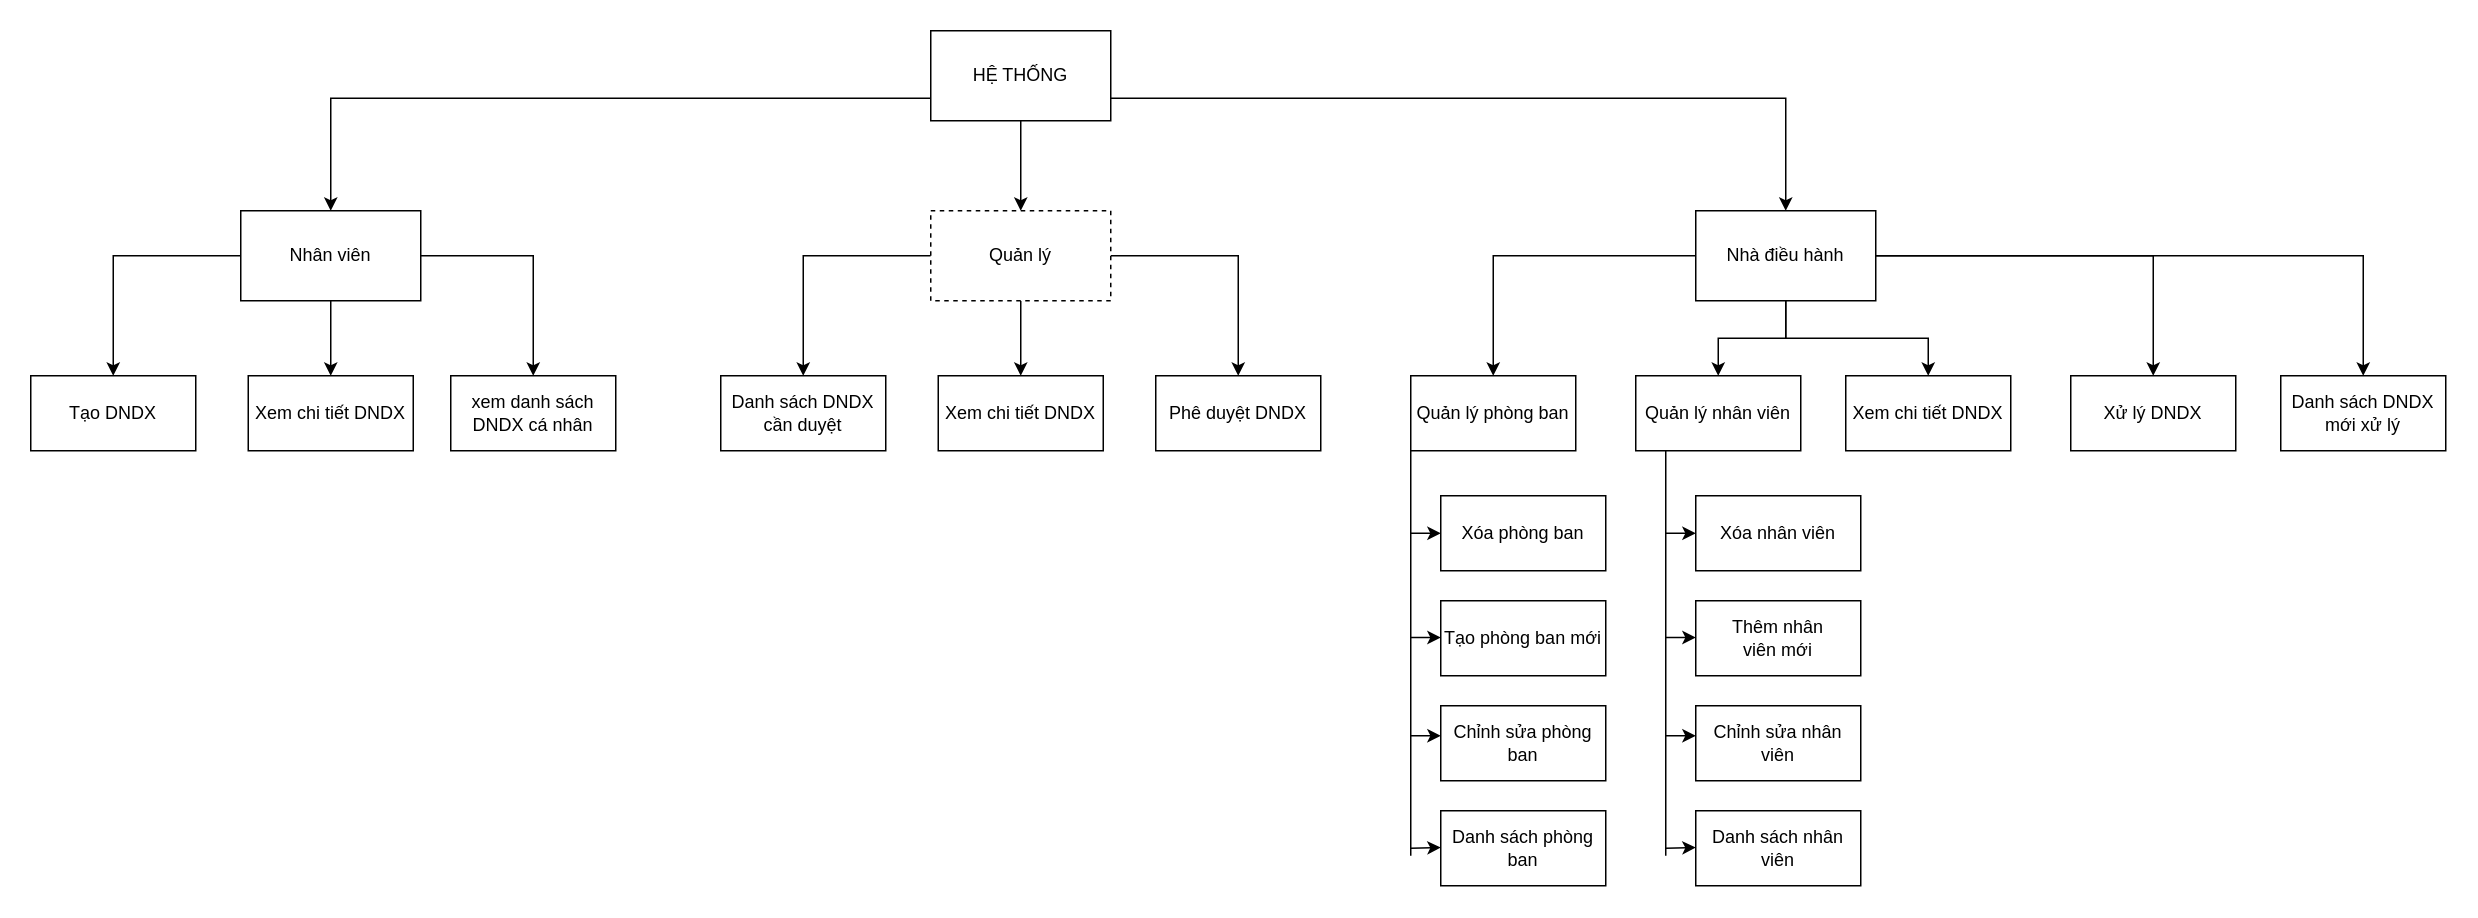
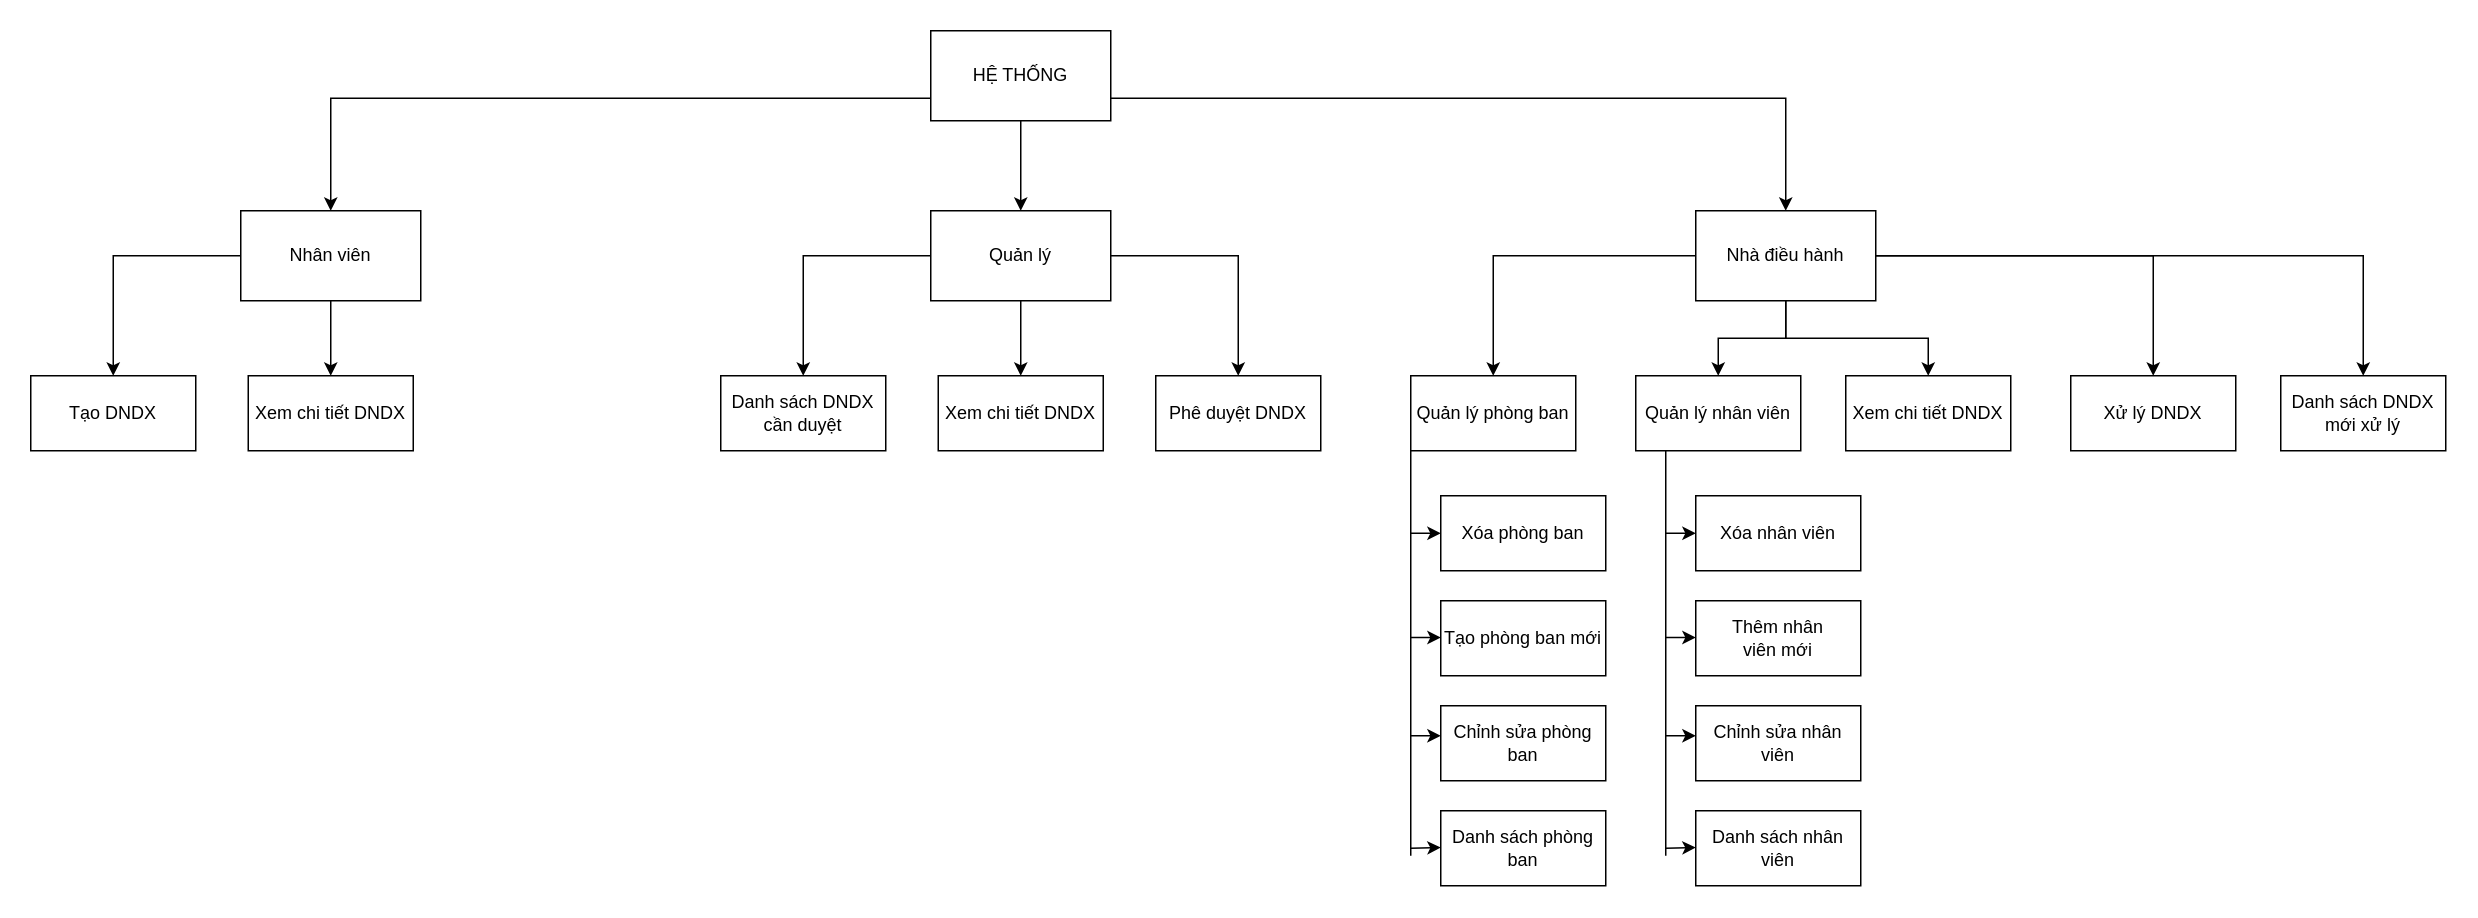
(532, 256) -> none
(1021, 256) -> (1021, 256)
(533, 413) -> none
